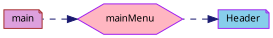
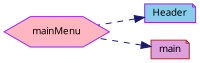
(55, 19) -> (120, 42)
